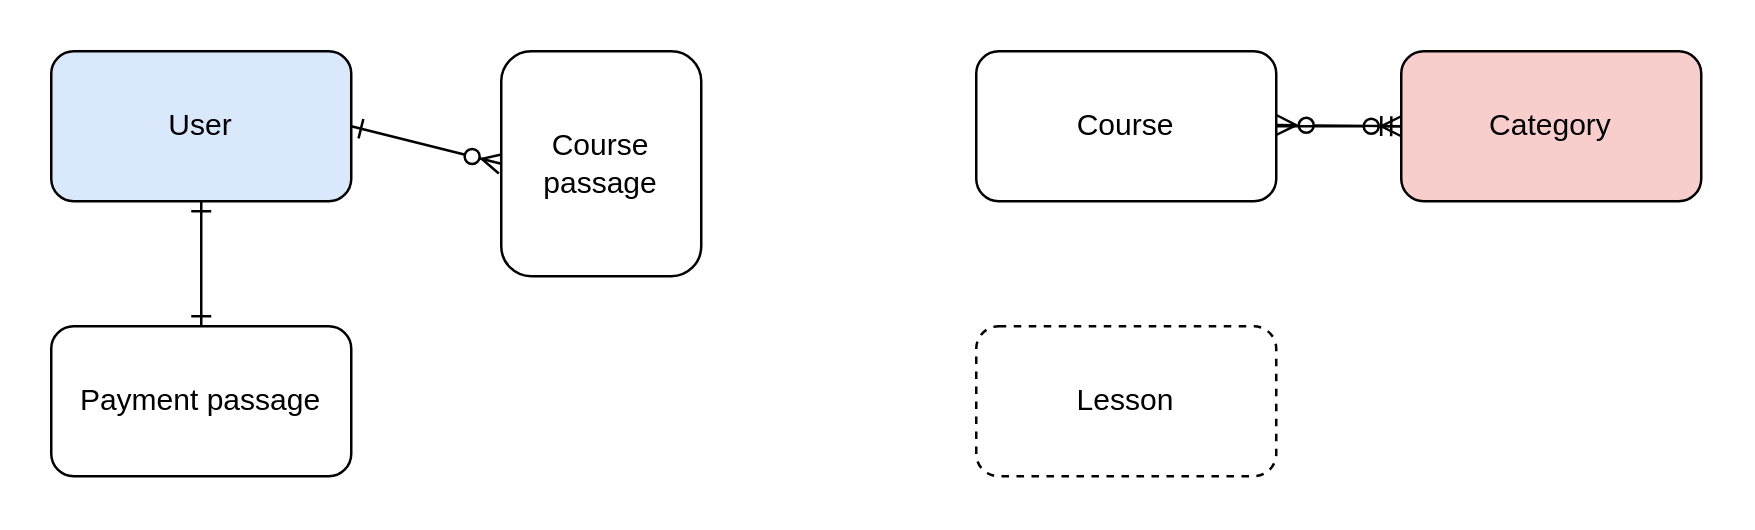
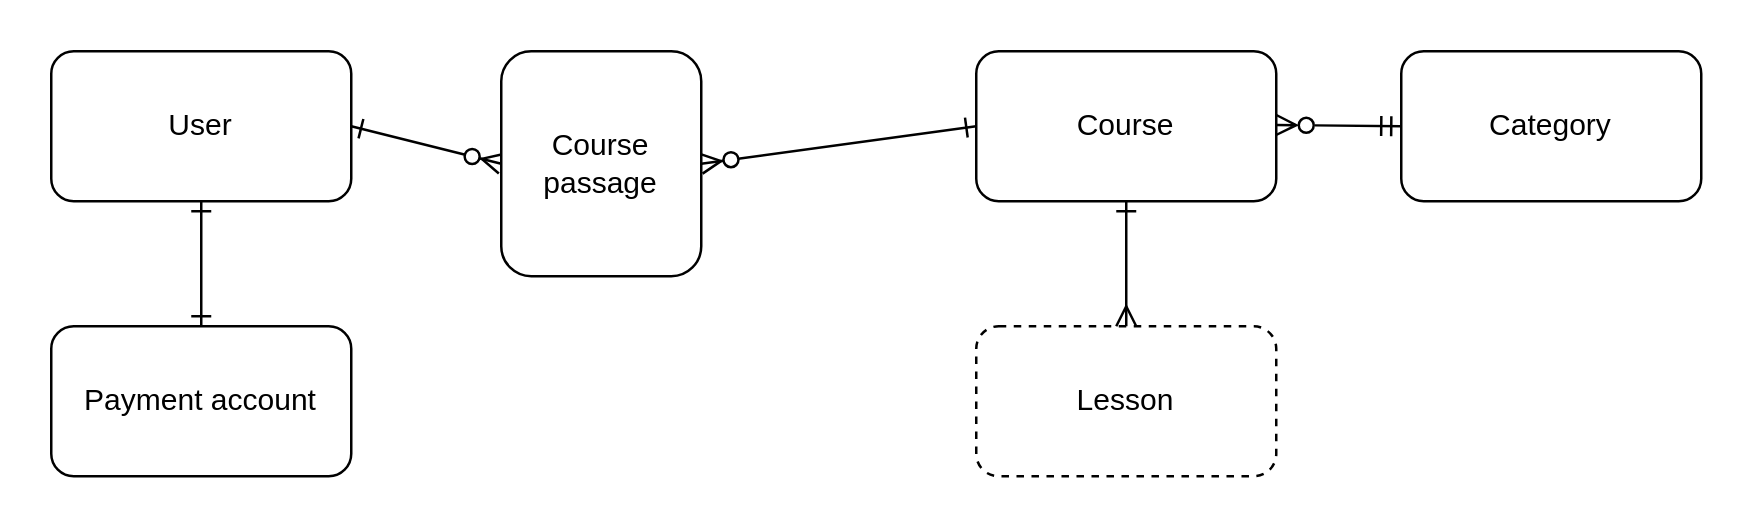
(201, 126) -> (201, 126)
(1295, 126) -> (856, 143)
(1551, 126) -> (1551, 126)
none -> (1126, 263)
(201, 401) -> (201, 401)
